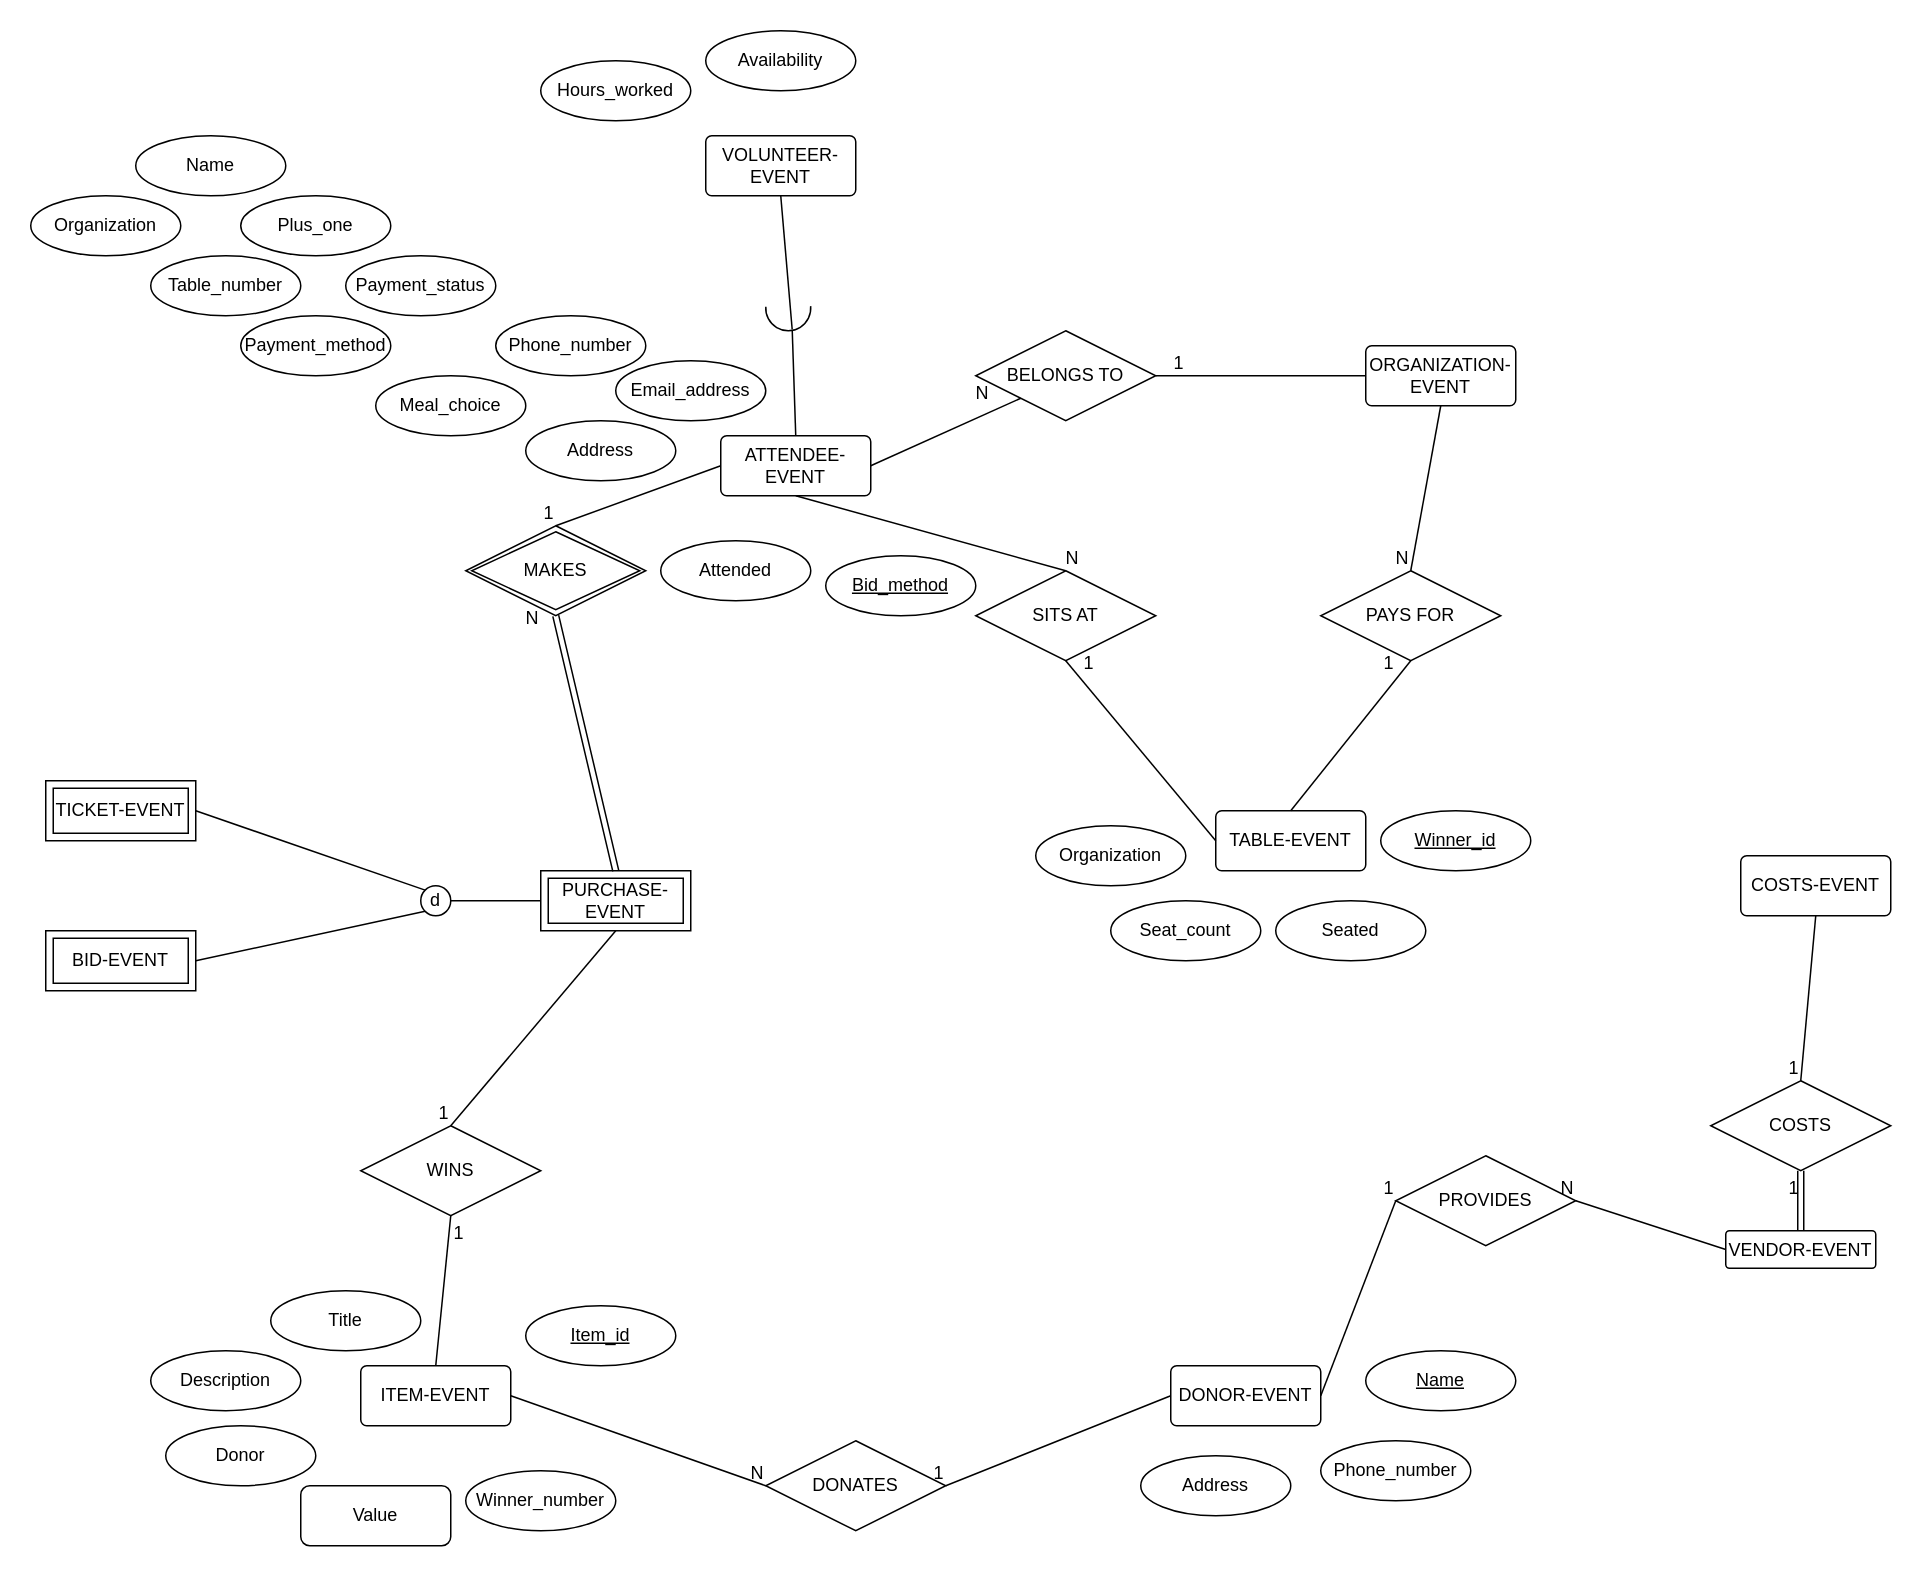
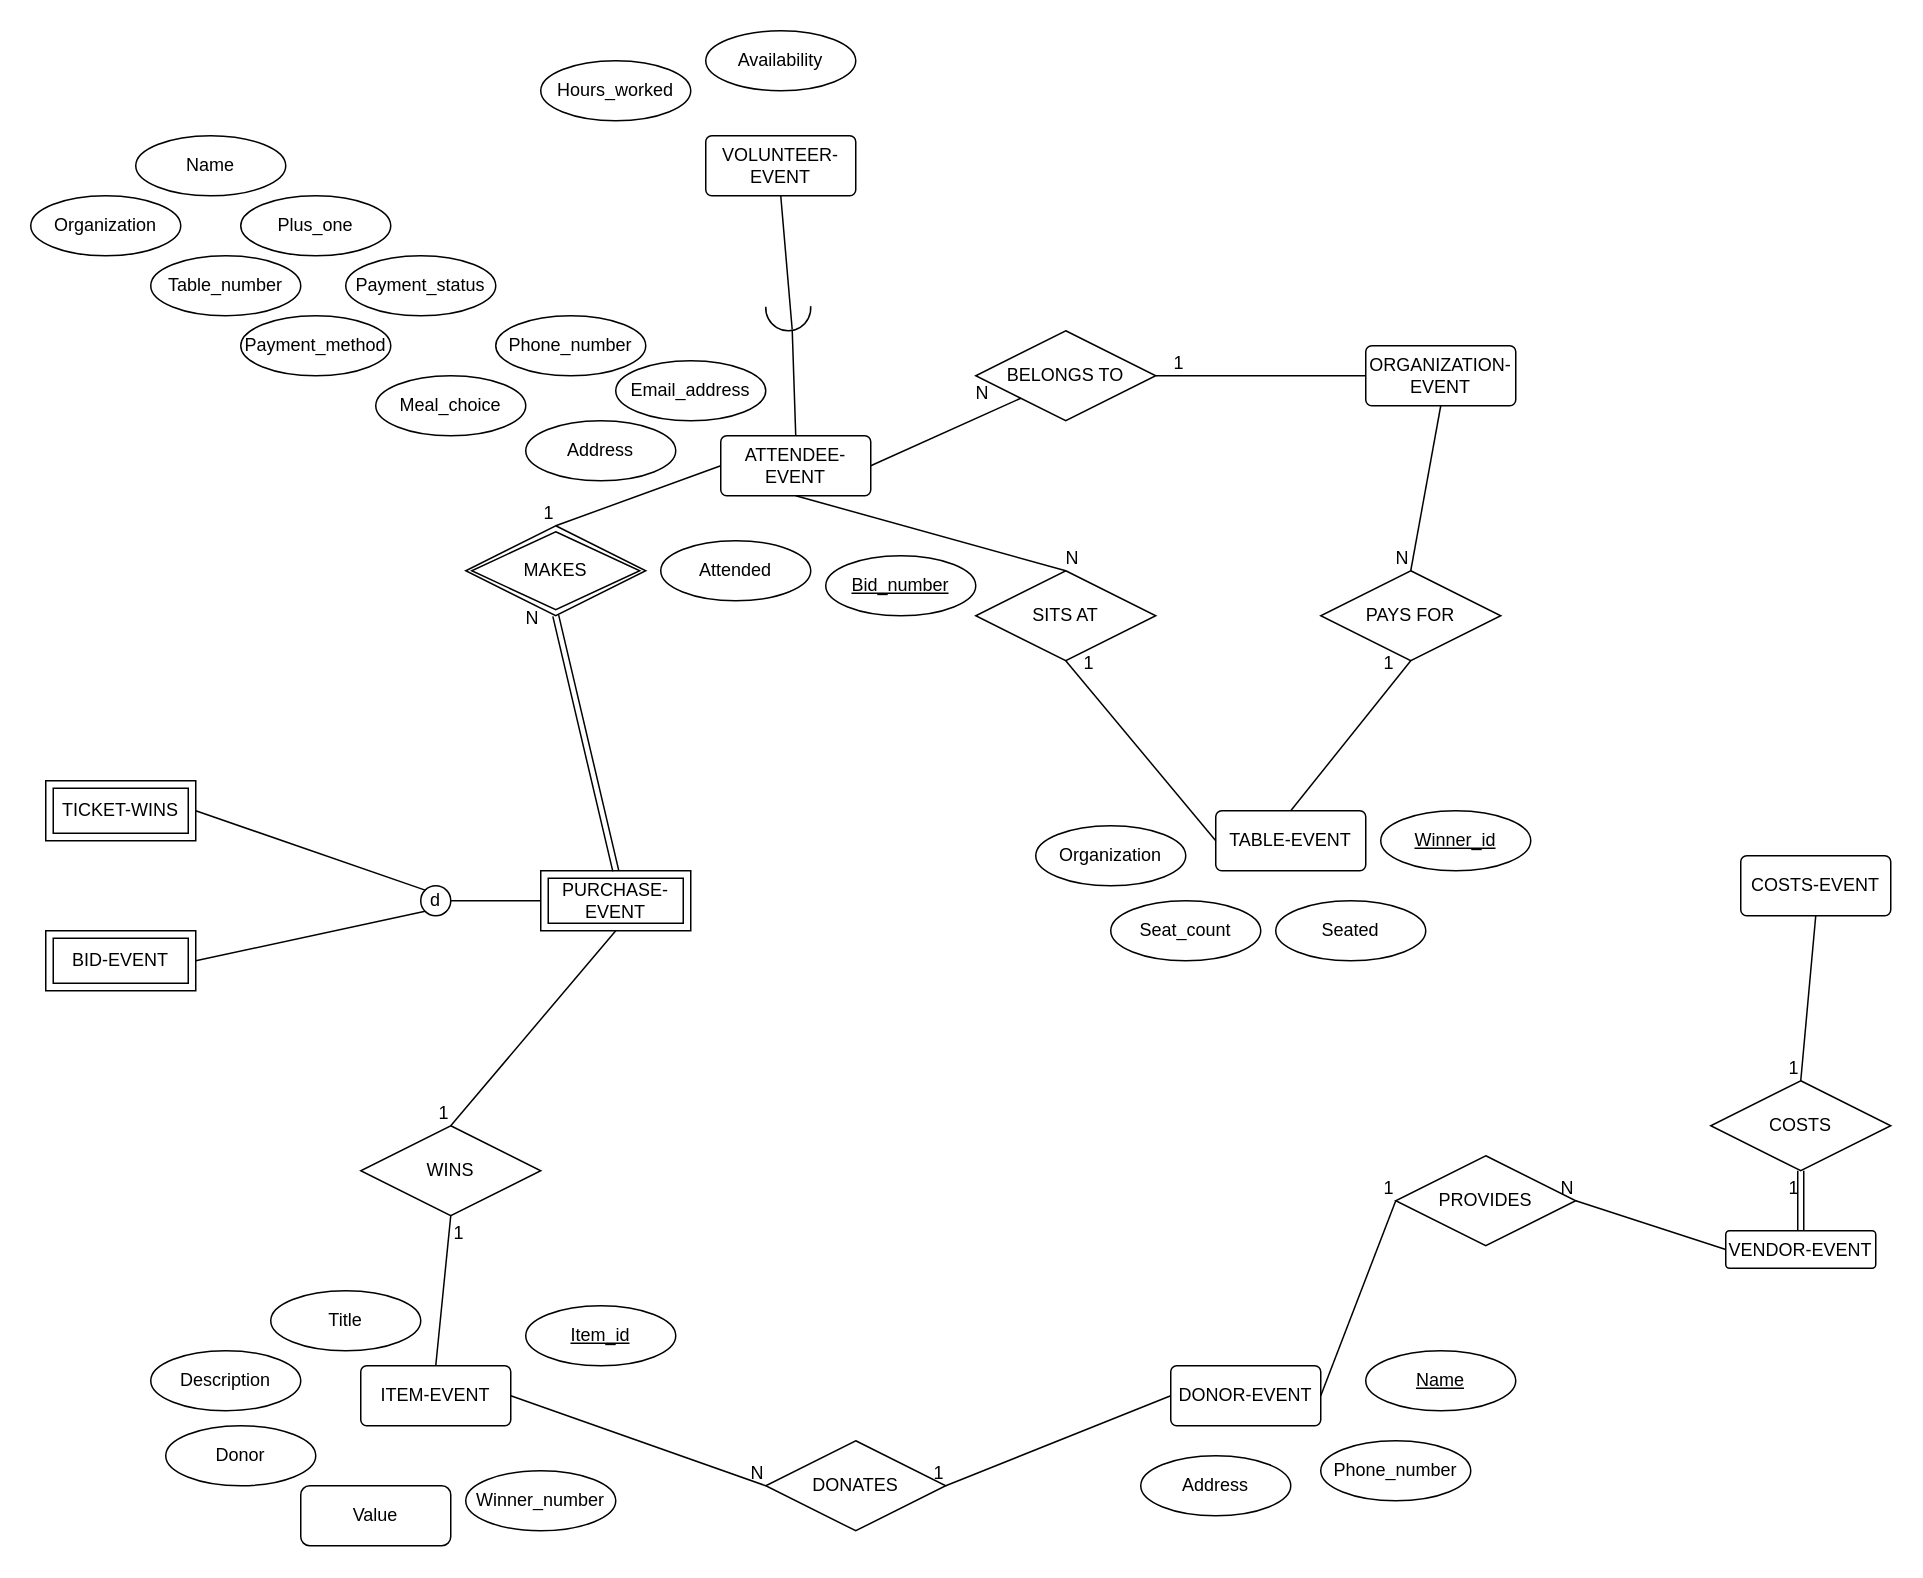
(901, 586) -> (901, 586)
(121, 811) -> (121, 811)
